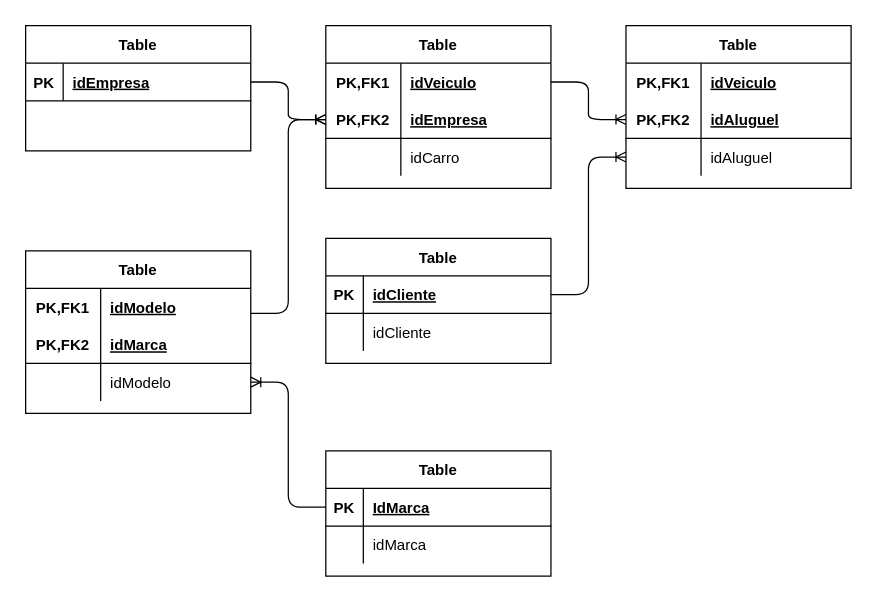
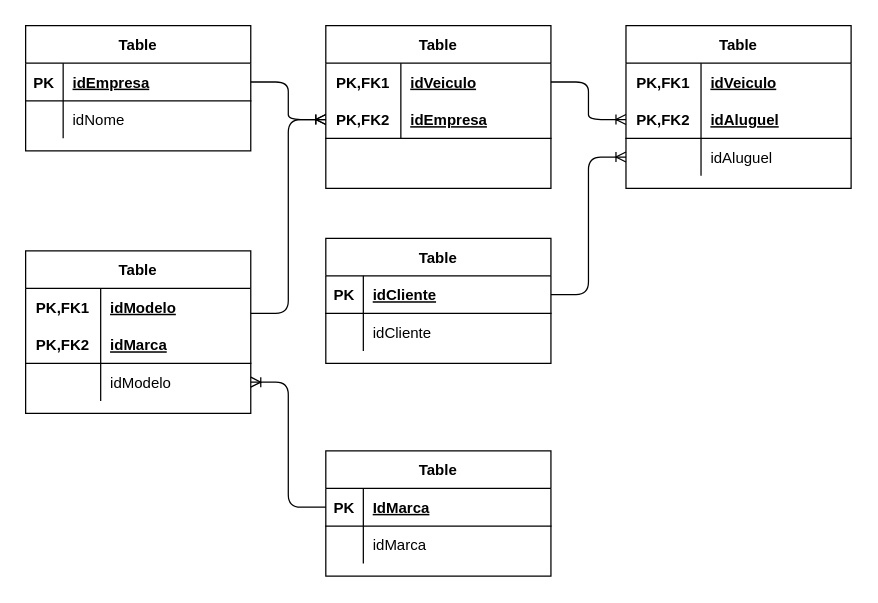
none -> (157, 119)
(476, 157) -> none
